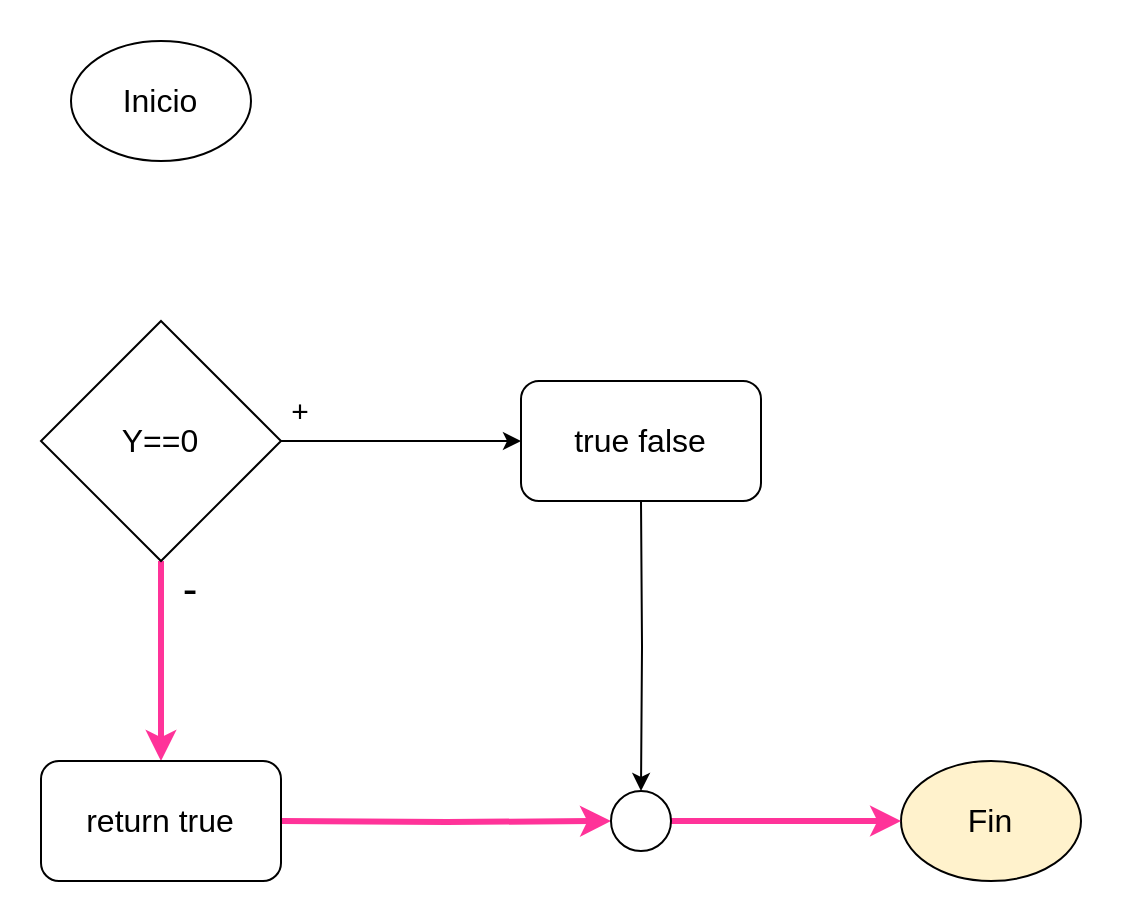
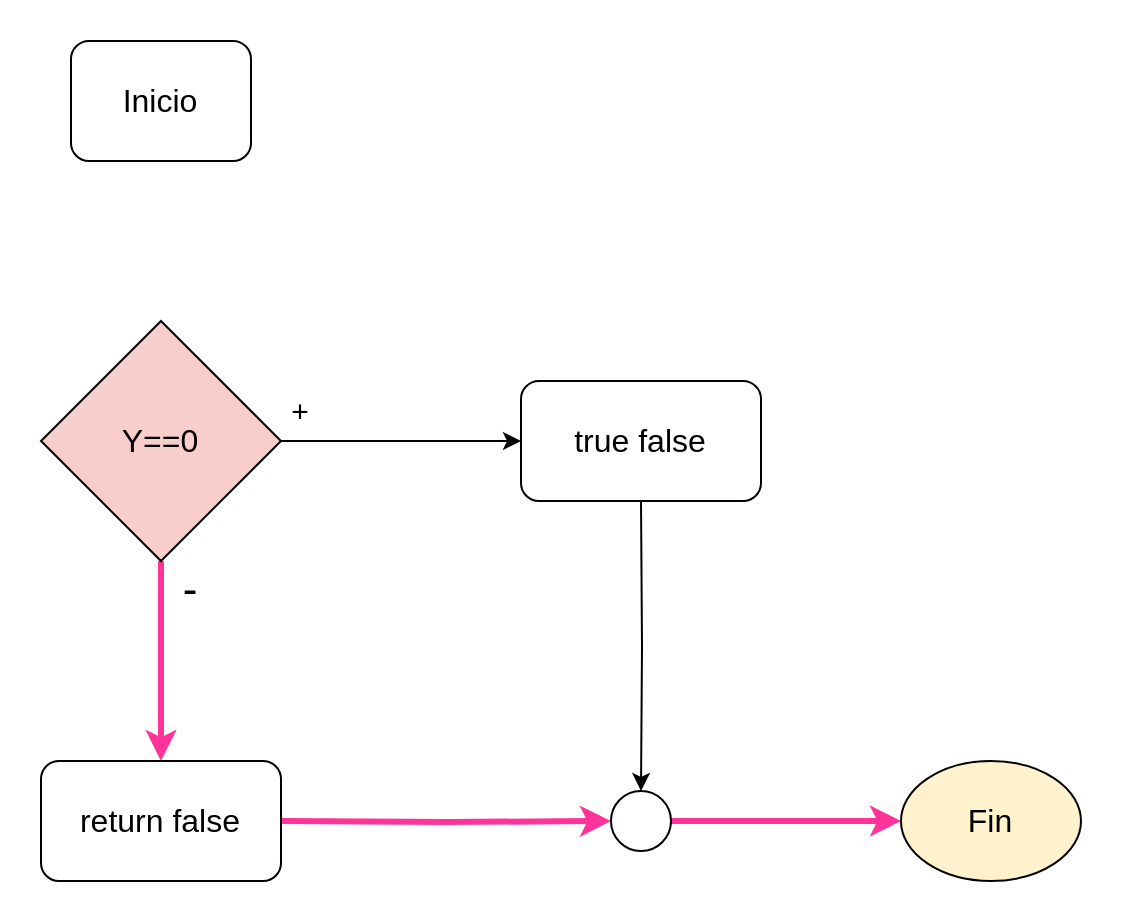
(161, 101) -> (161, 101)
(161, 441) -> (161, 441)
(161, 821) -> (161, 821)
